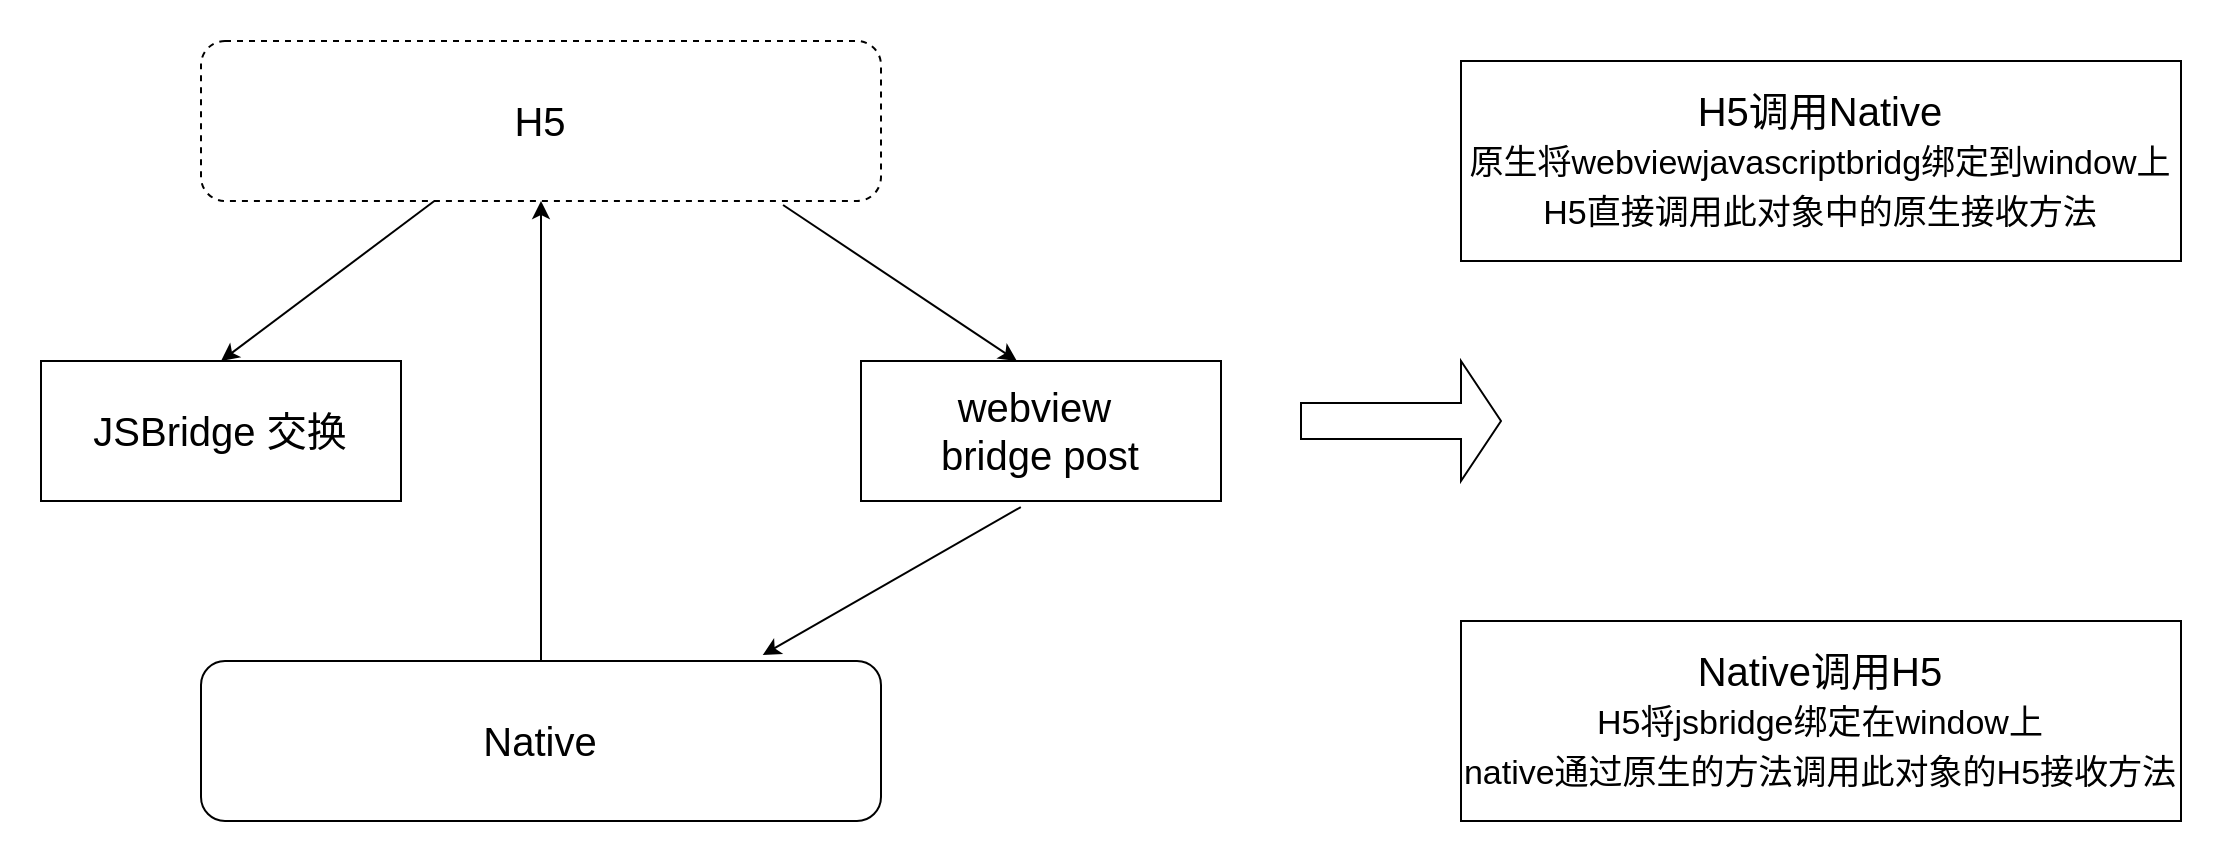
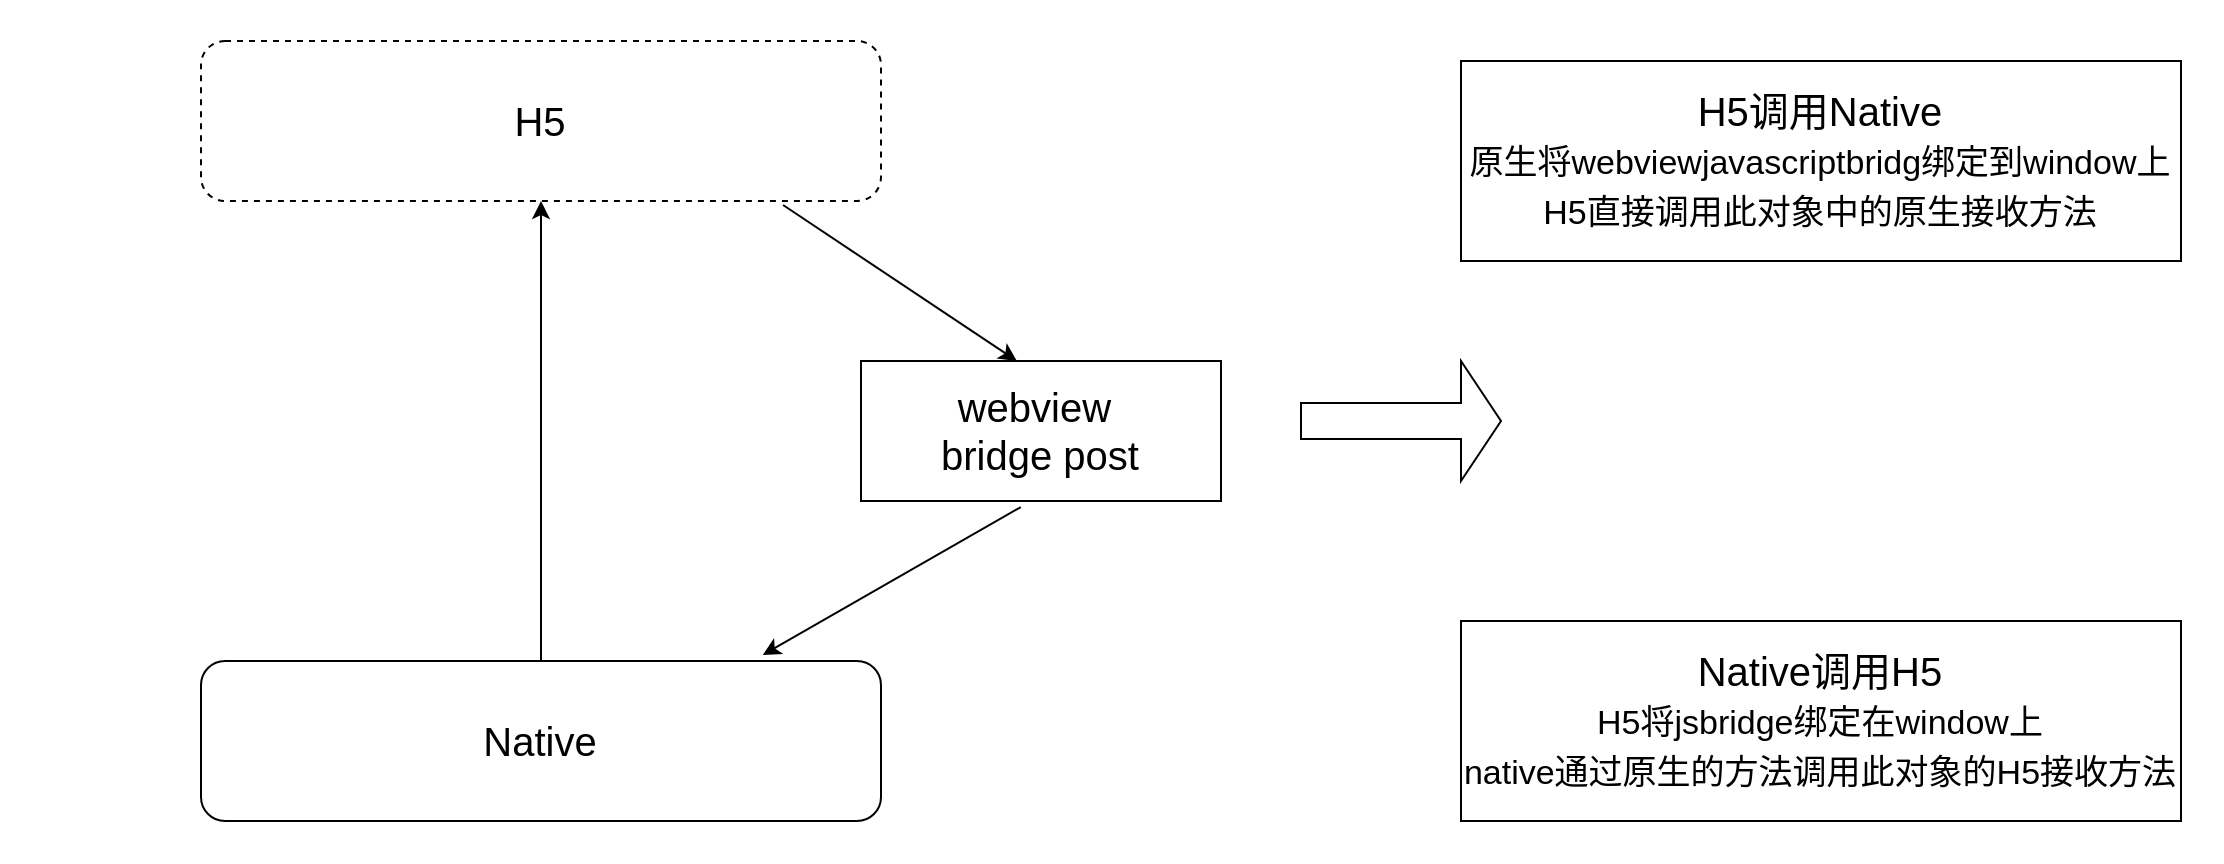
(333, 277) -> none
(221, 431) -> none
